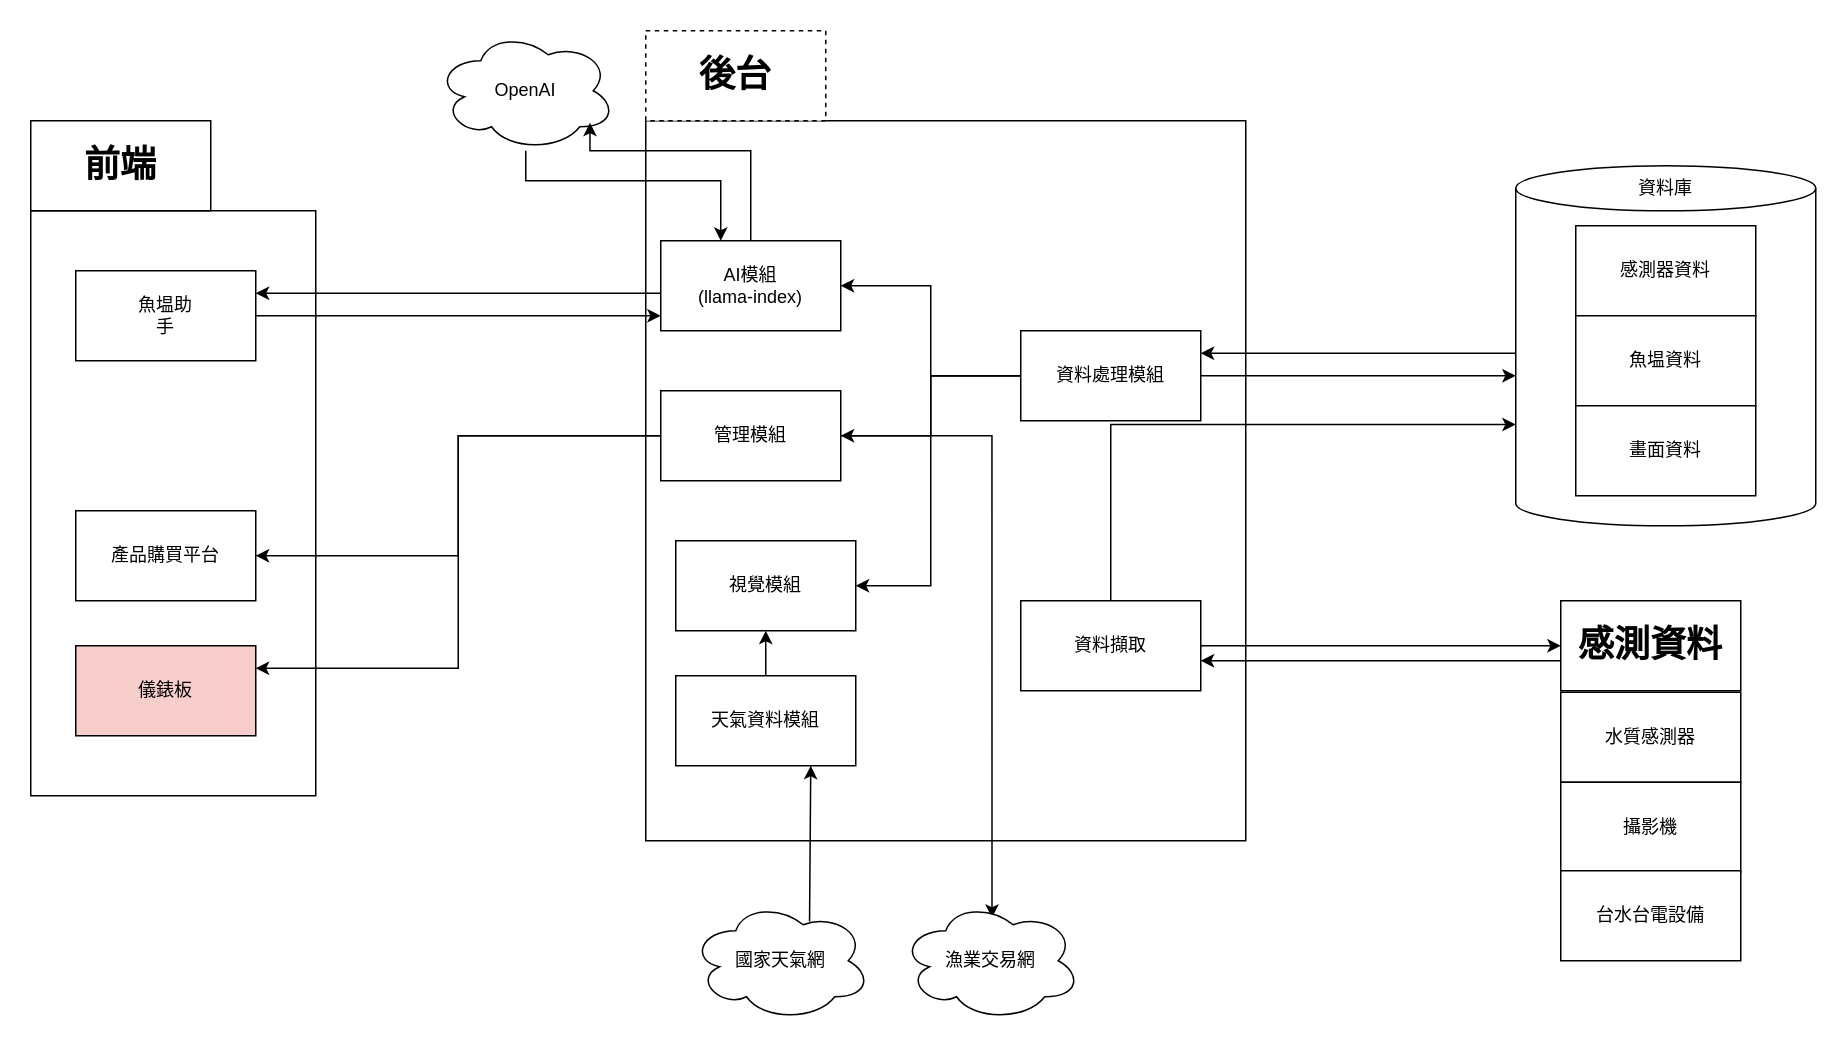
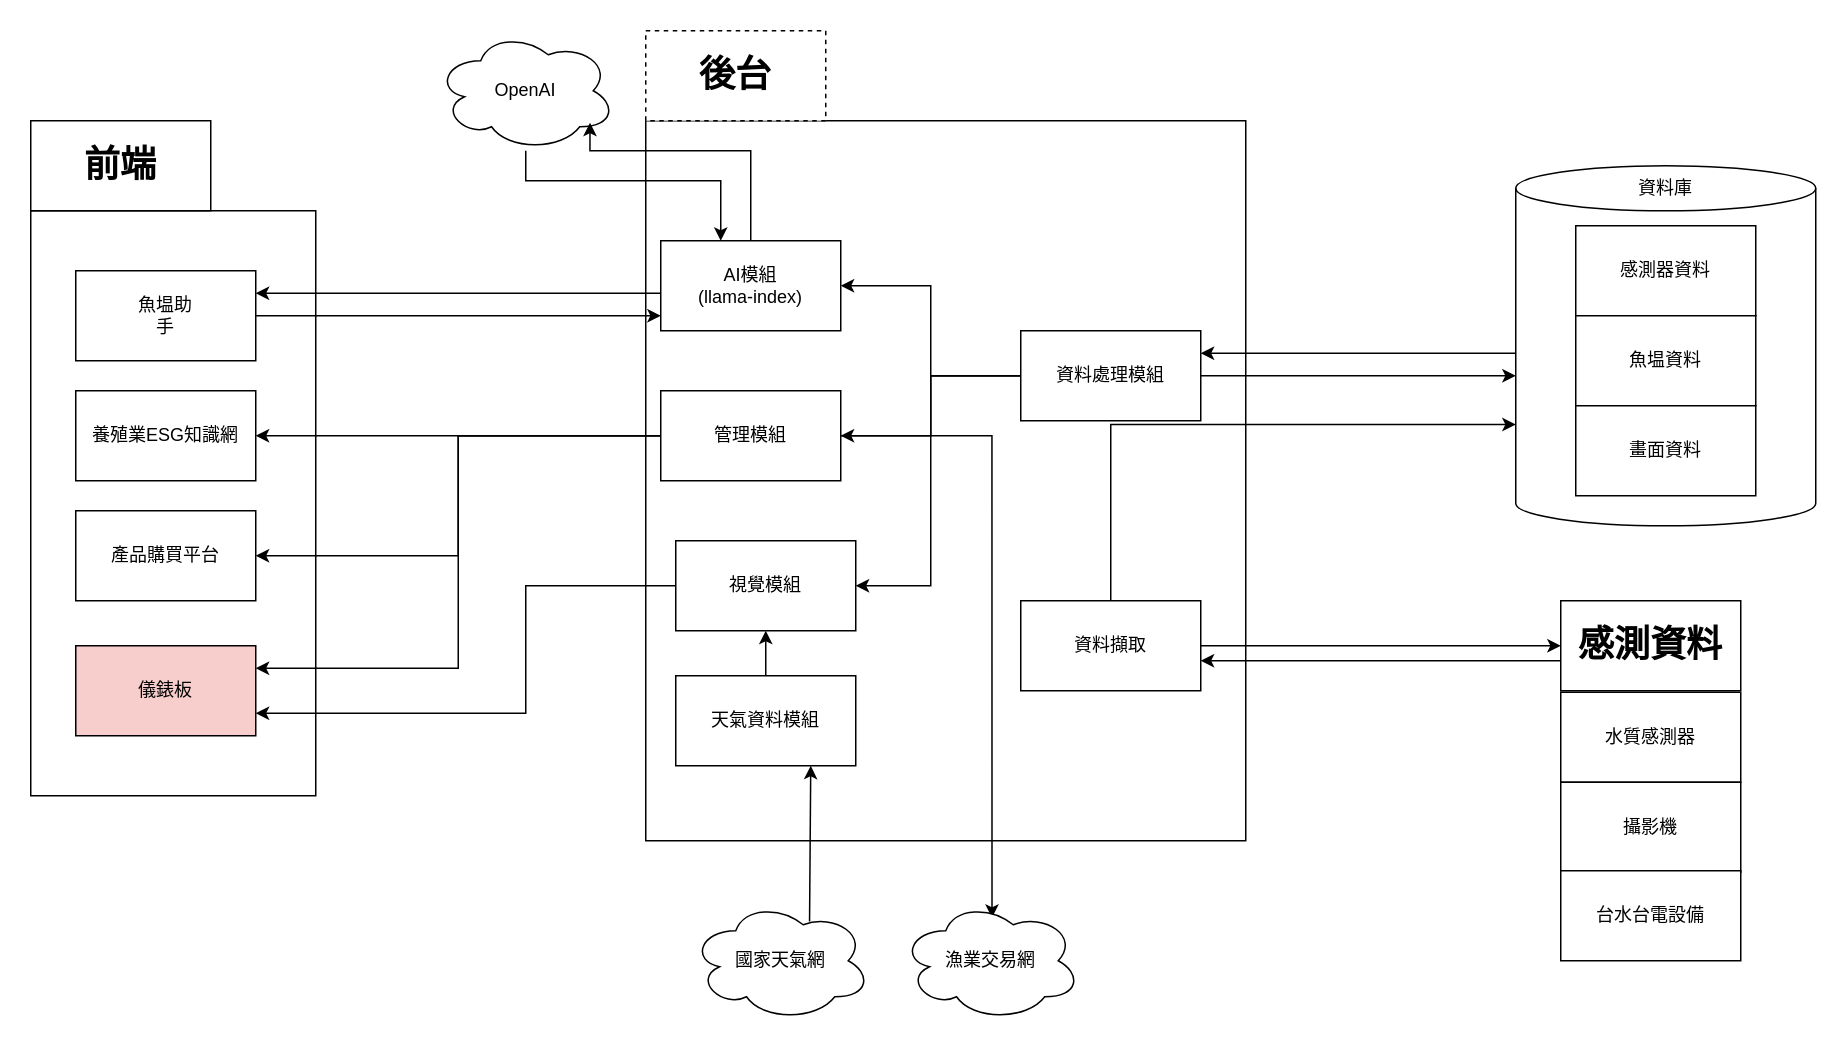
none -> (166, 436)
none -> (360, 436)
none -> (526, 704)
